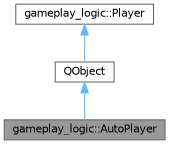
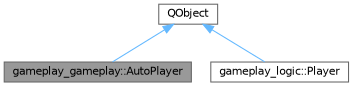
(85, 48) -> (238, 46)
(85, 130) -> (98, 72)
